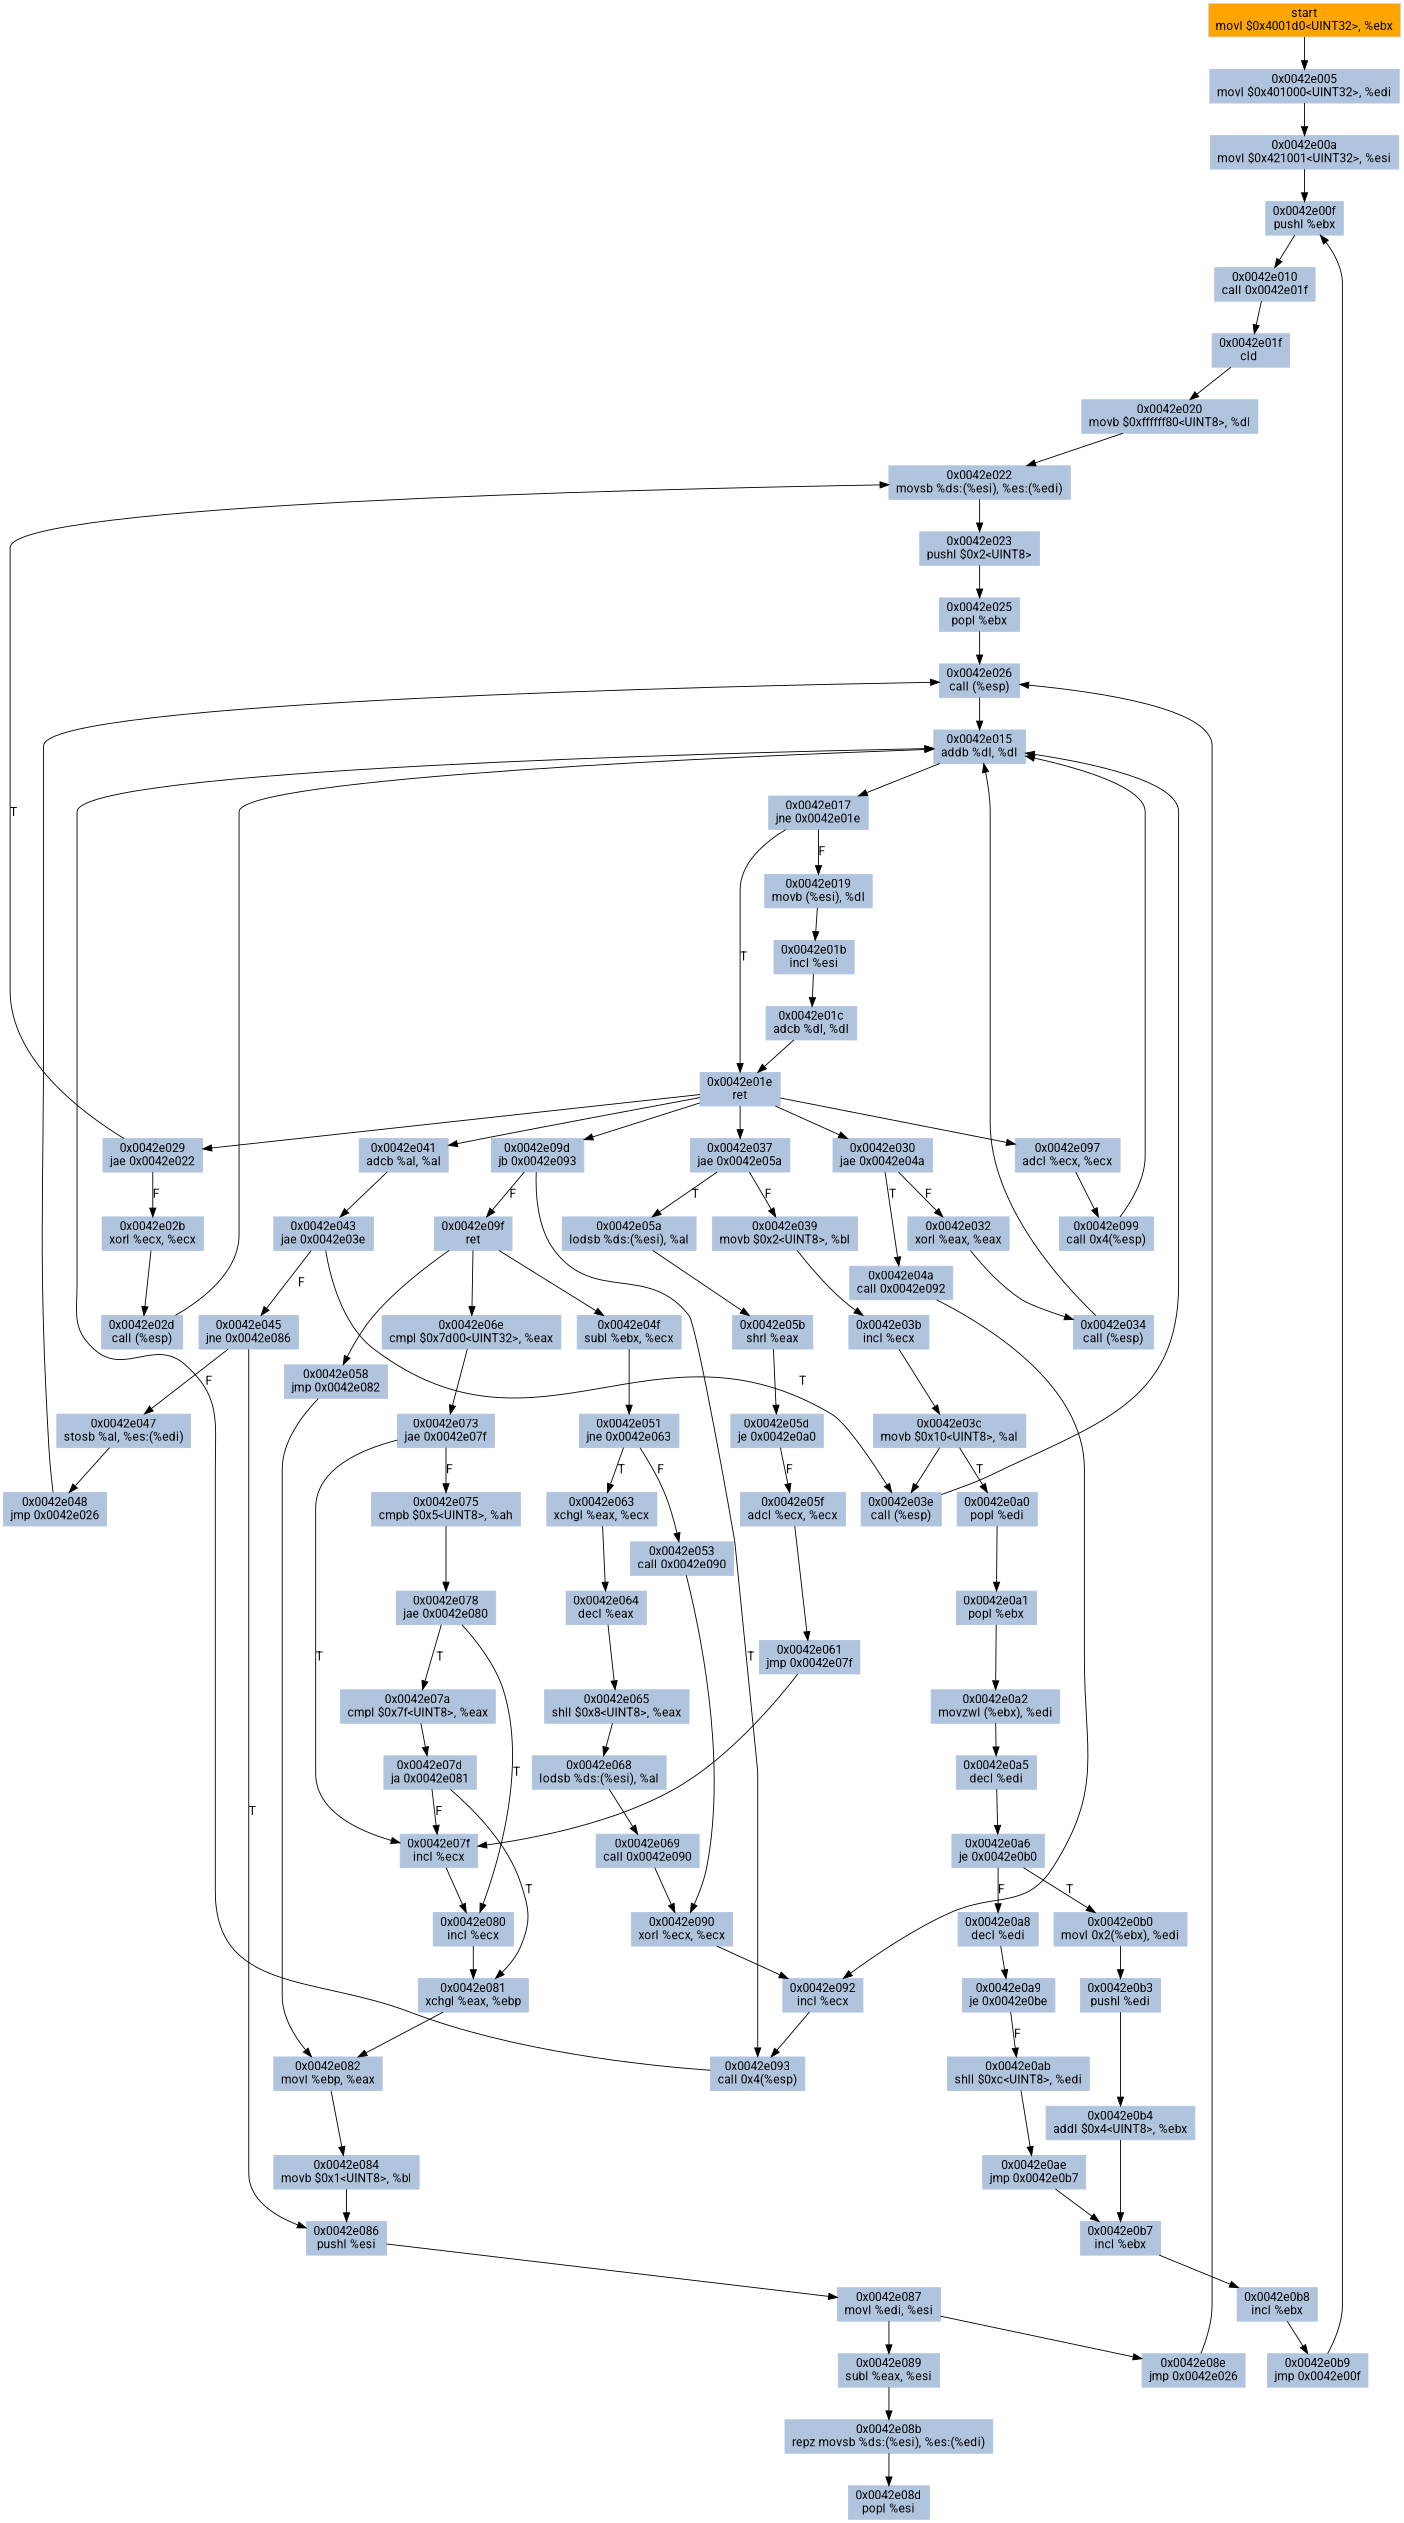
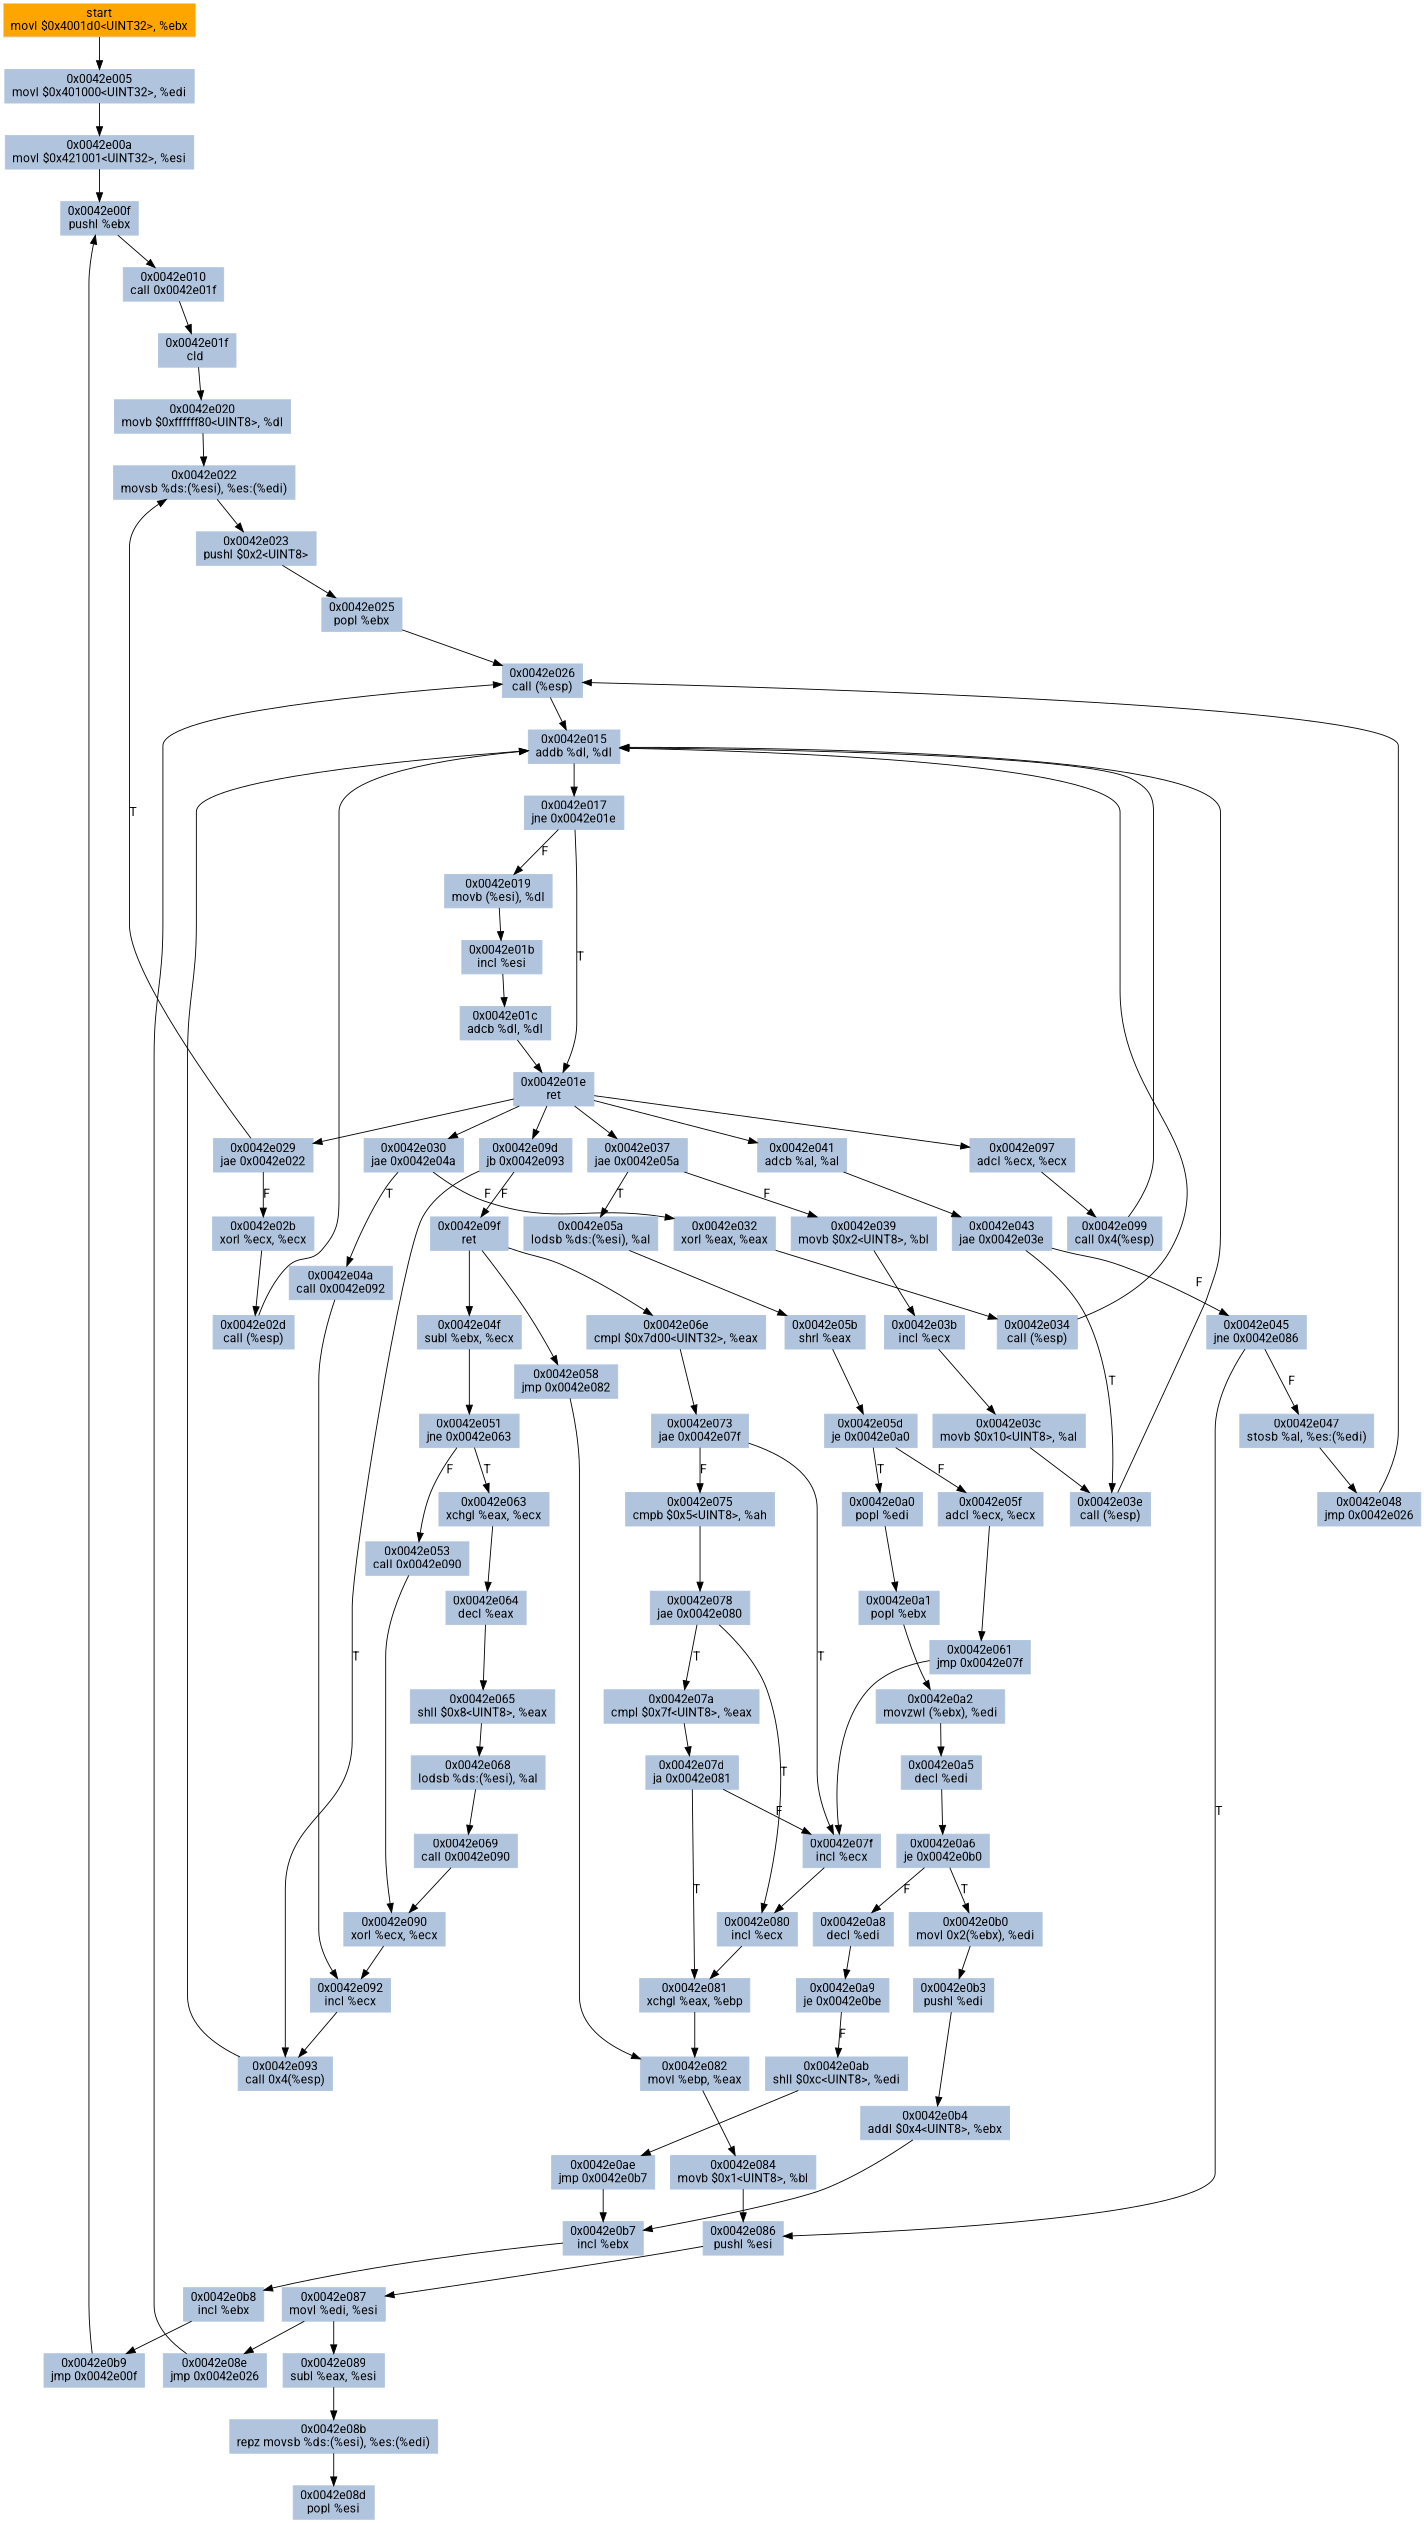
(971, 1466) -> (876, 1466)
